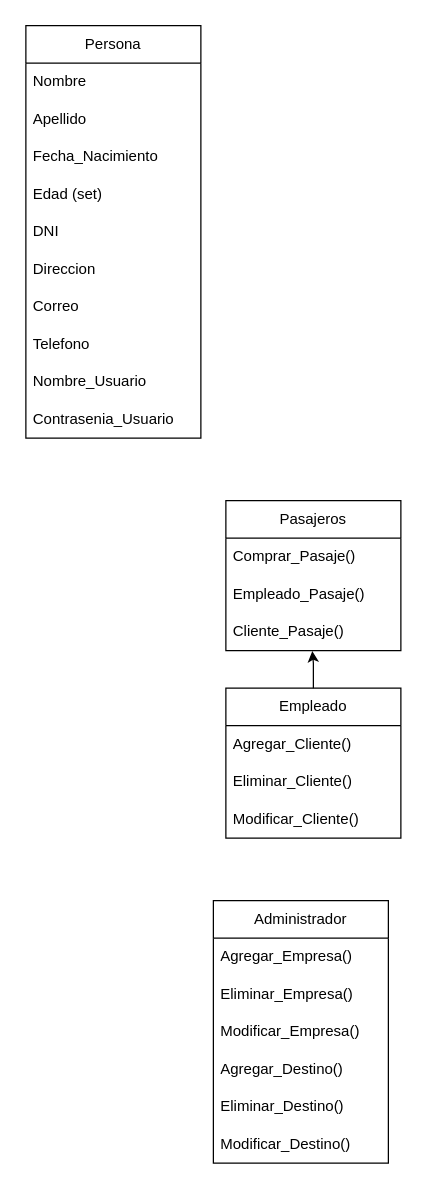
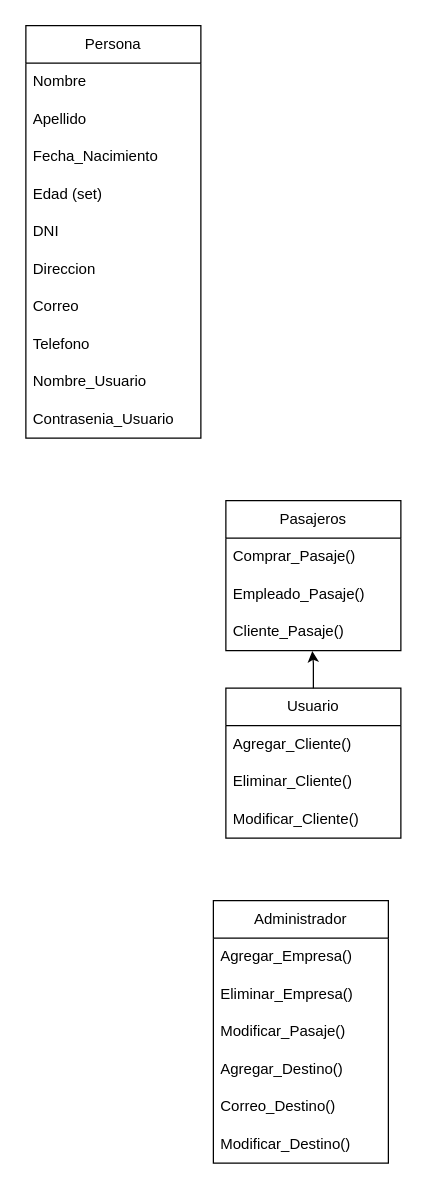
(313, 707) -> (313, 707)
(297, 1032) -> (292, 1032)
(288, 1107) -> (286, 1107)
